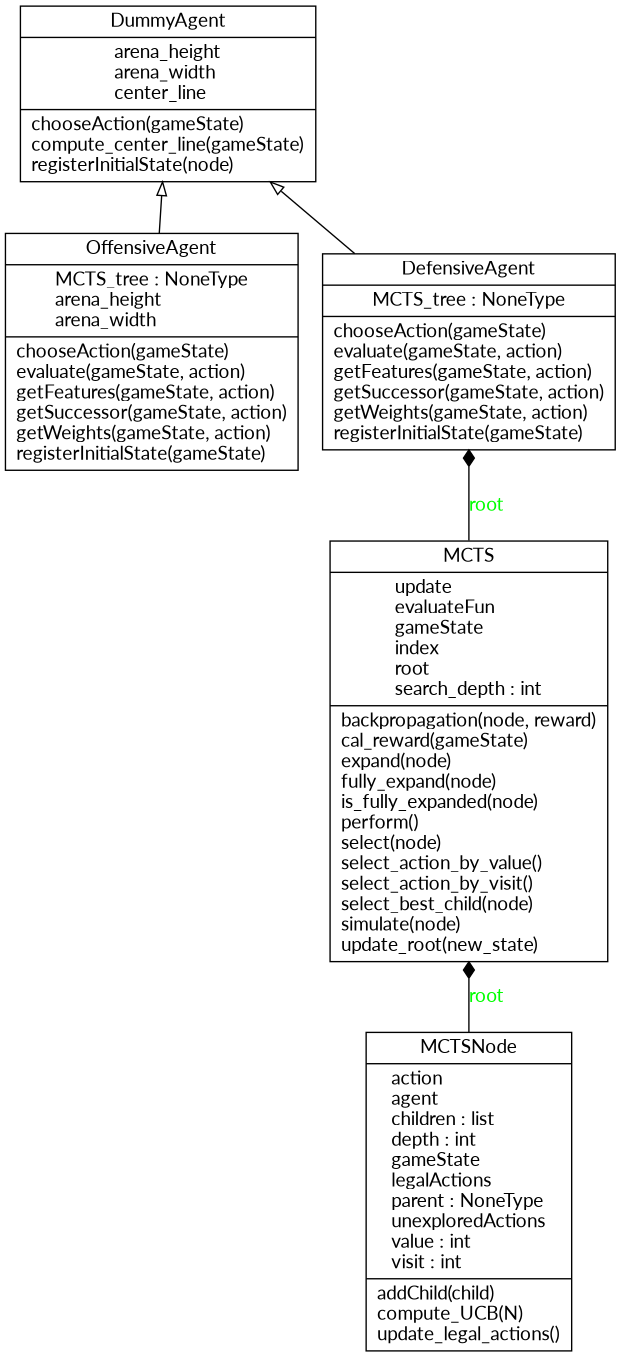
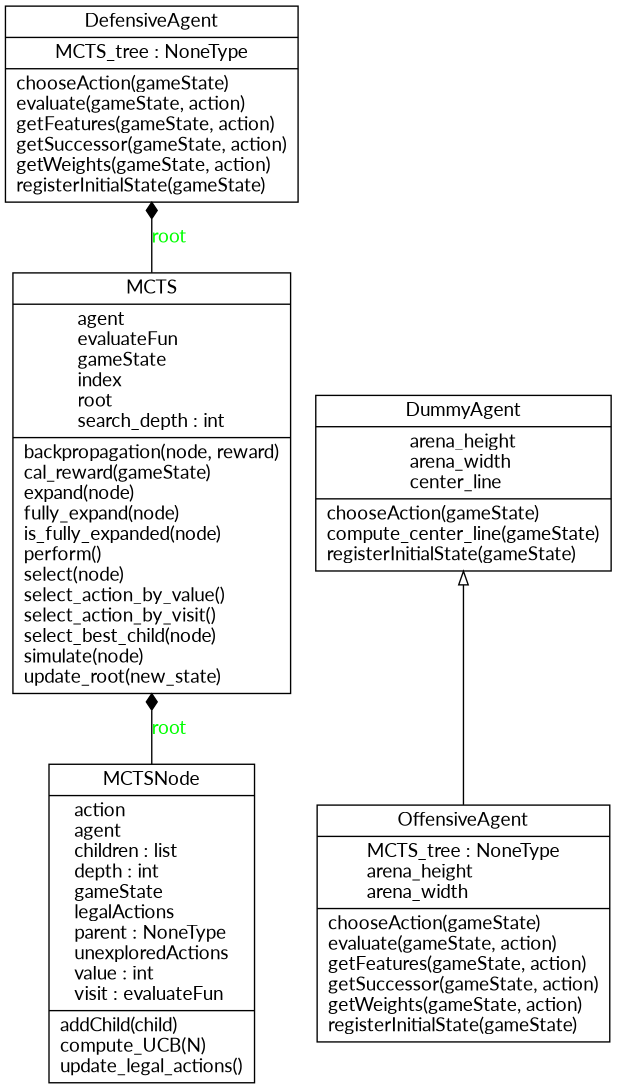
(133, 165) -> (452, 555)
(318, 222) -> none
(424, 587) -> (101, 319)
(427, 1262) -> (149, 994)
